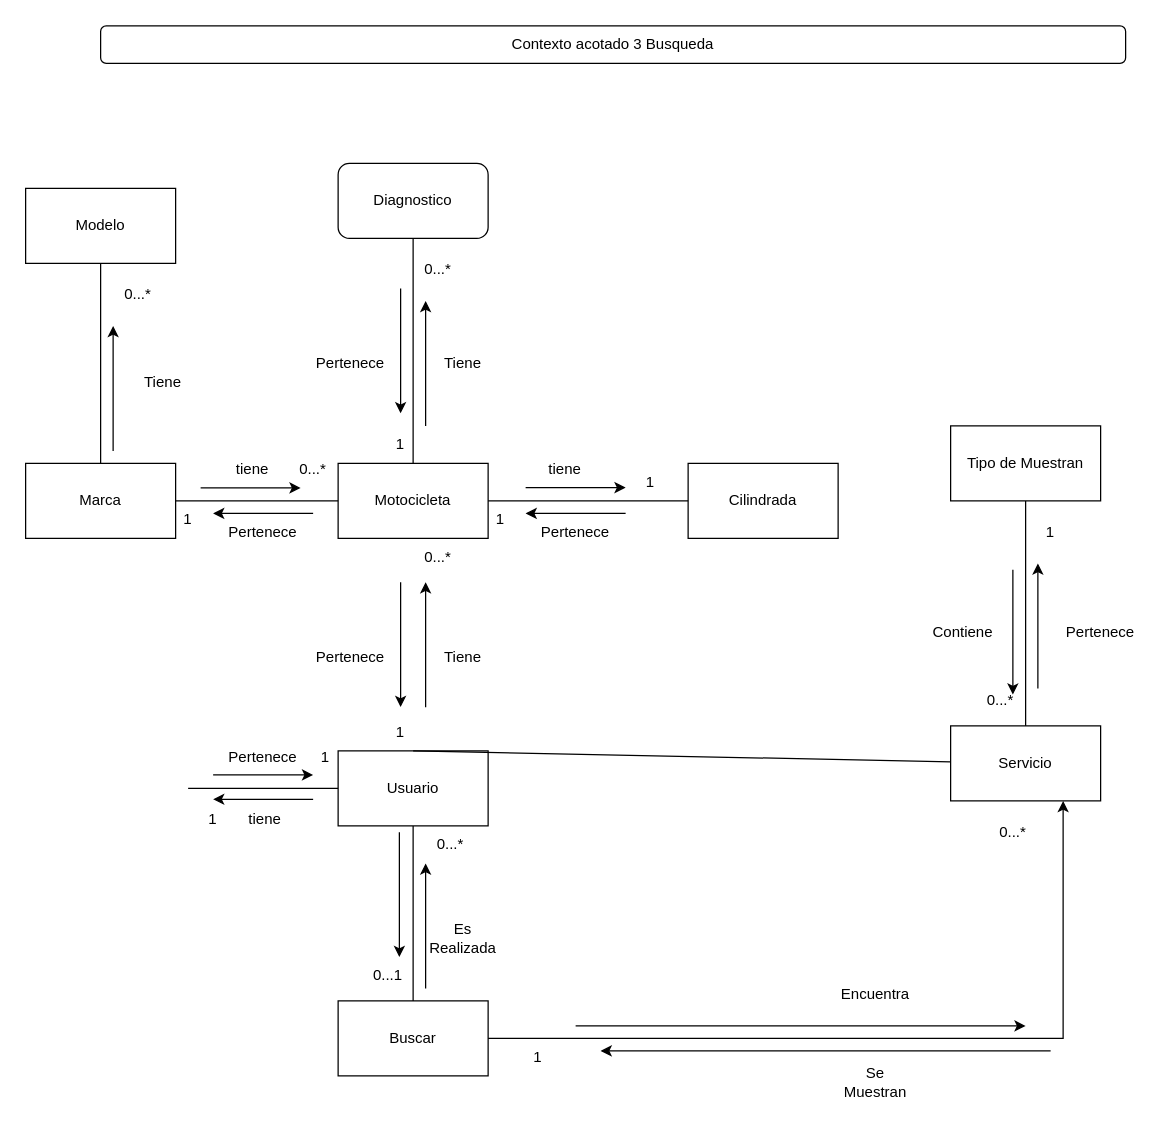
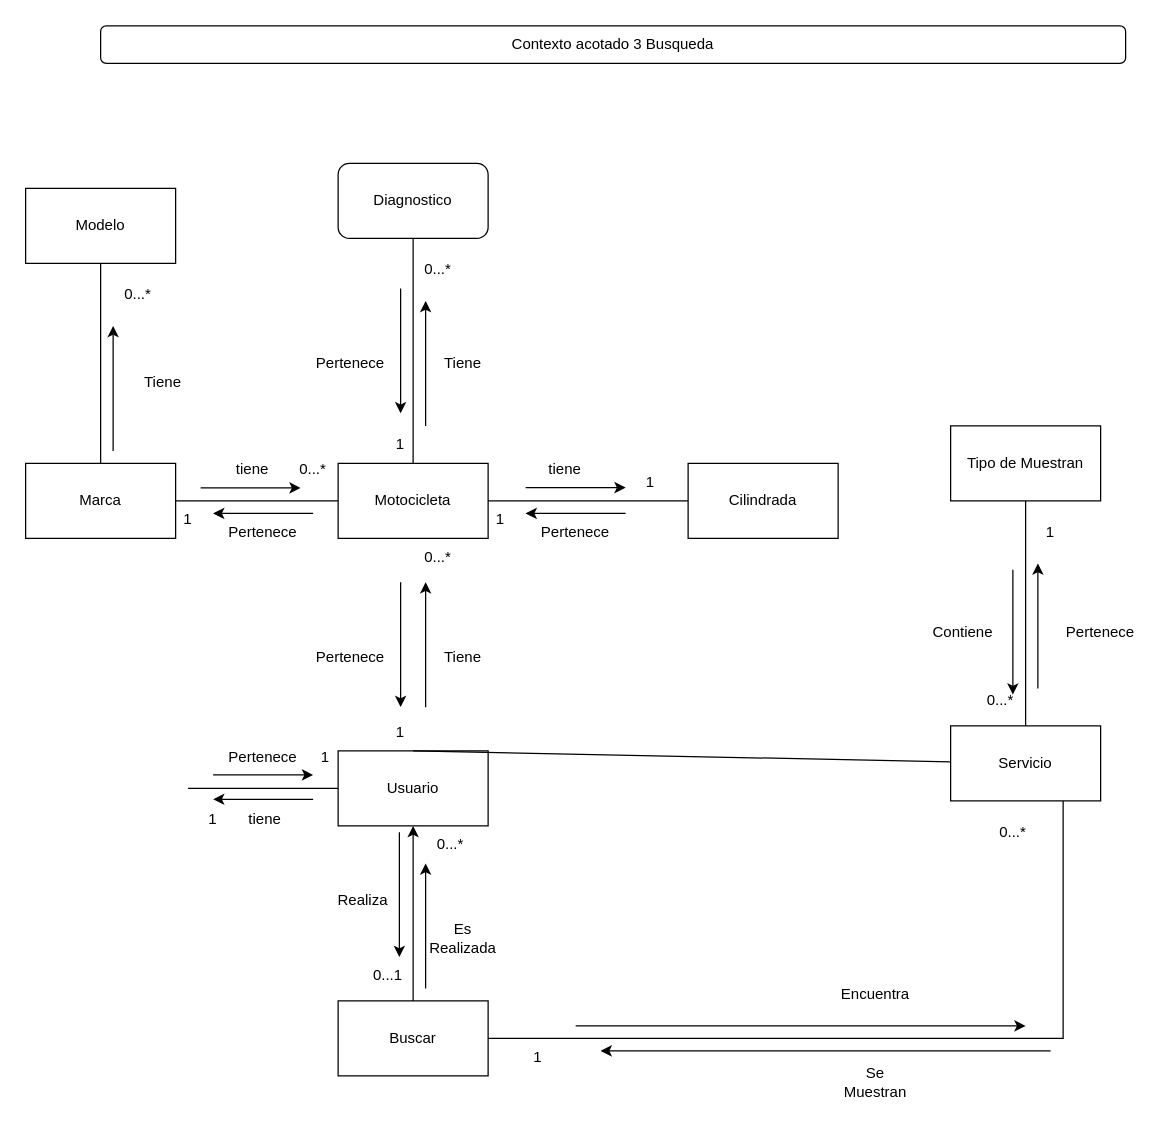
(1063, 811) -> (1063, 807)
(413, 832) -> (413, 836)
none -> (363, 901)
